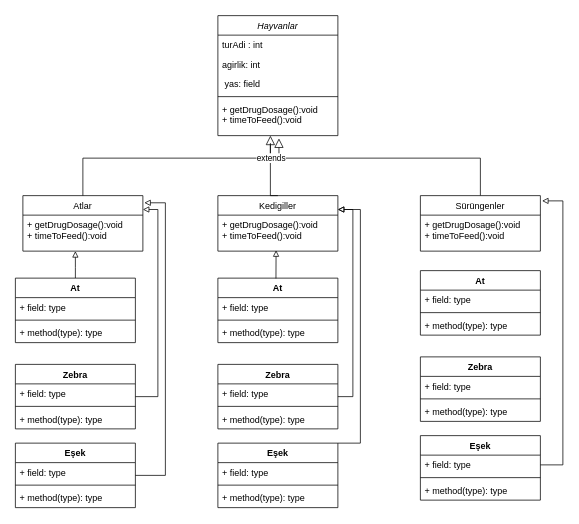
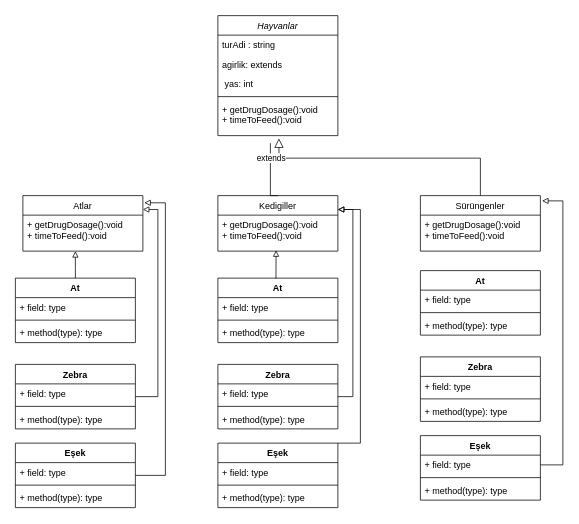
(246, 45) -> (254, 45)
(245, 65) -> (256, 65)
(243, 84) -> (239, 84)
(151, 158) -> none
